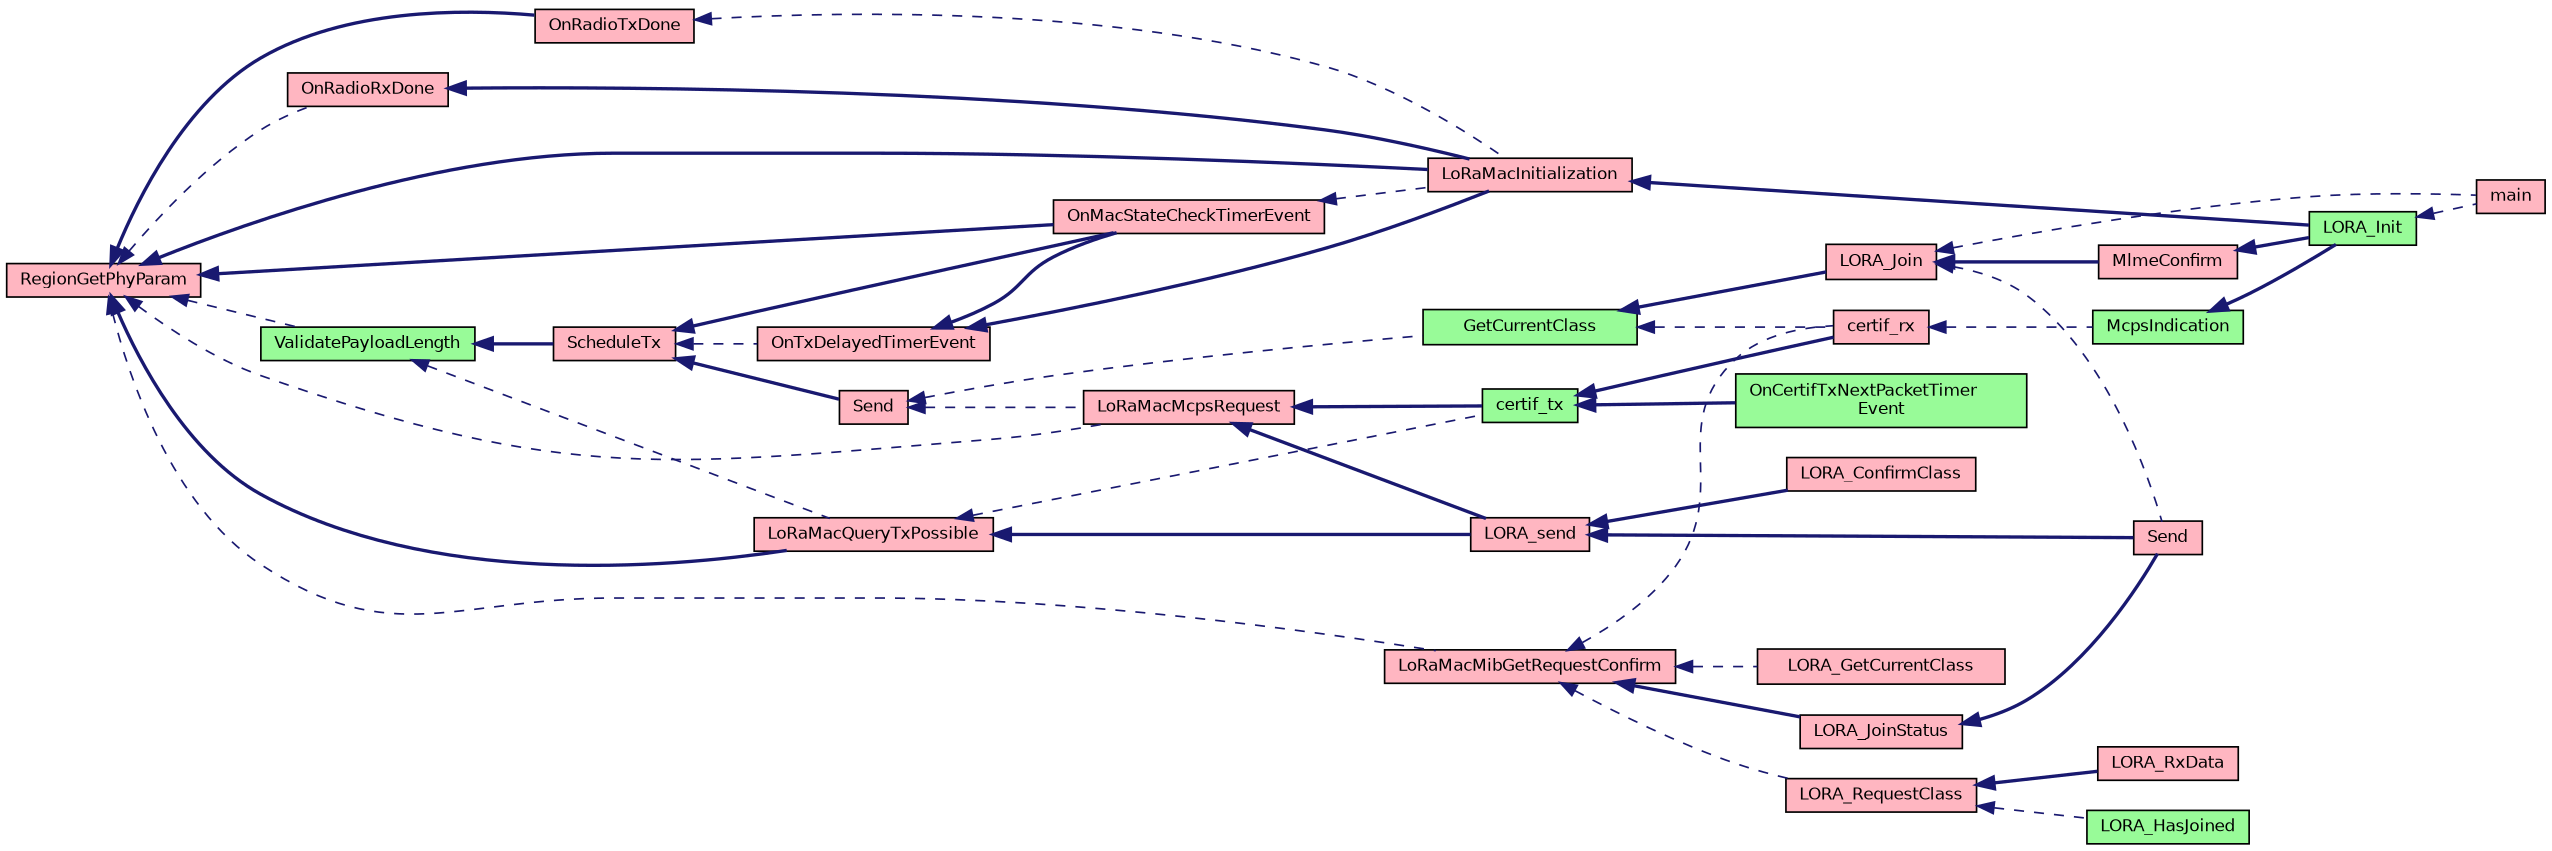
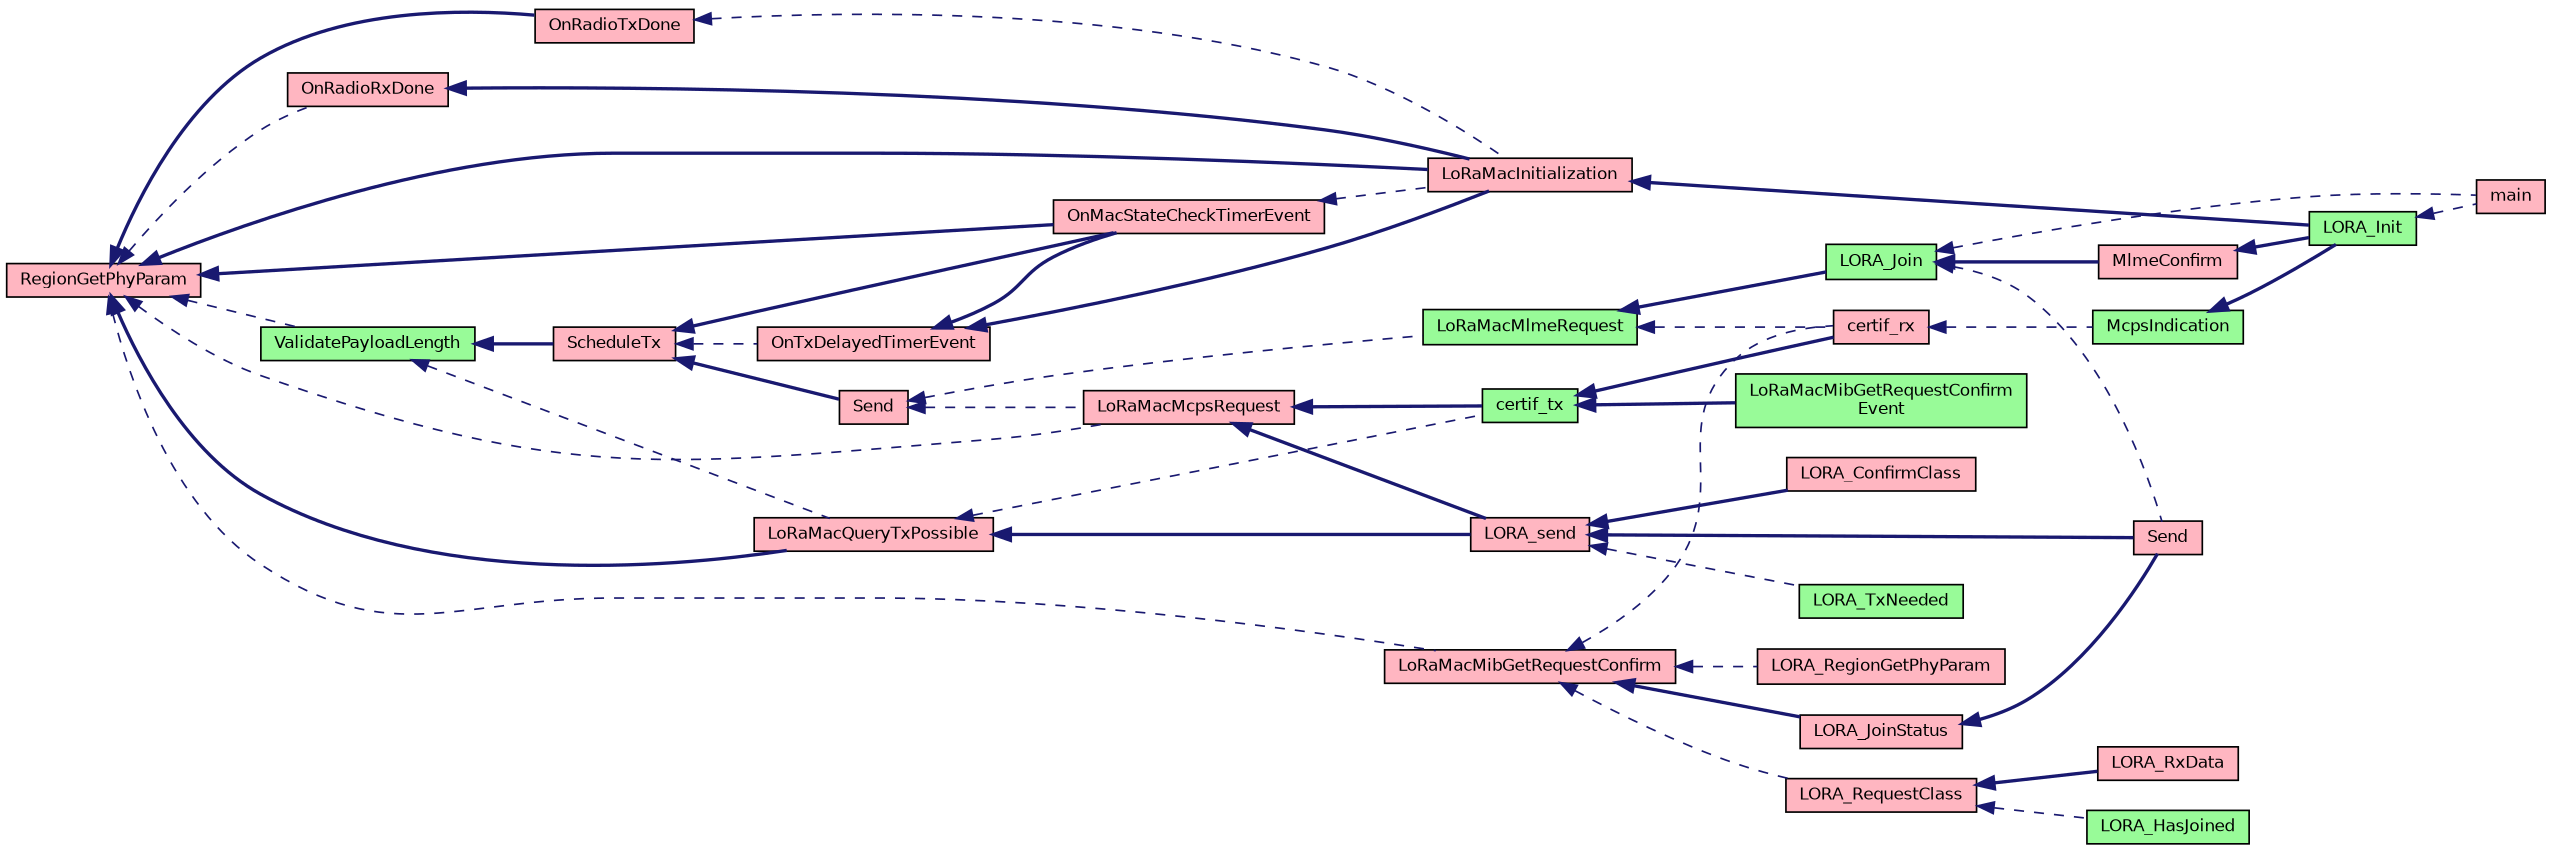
(1881, 262) -> (1881, 262)
(1530, 327) -> (1530, 327)
(1881, 401) -> (1881, 401)
none -> (1881, 601)
(1881, 667) -> (1881, 667)
